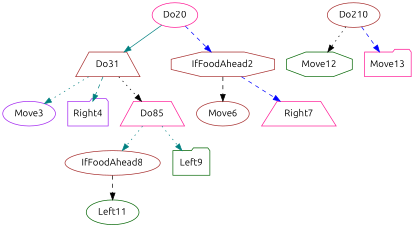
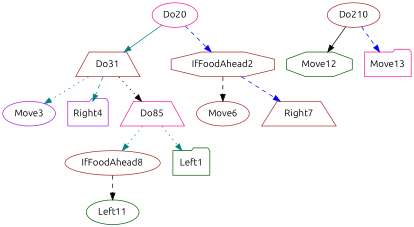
(339, 37) -> (339, 37)
(299, 114) -> (299, 114)
(191, 163) -> (191, 163)
